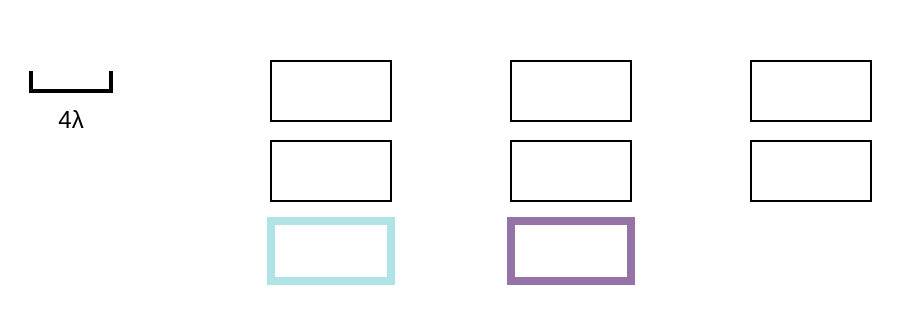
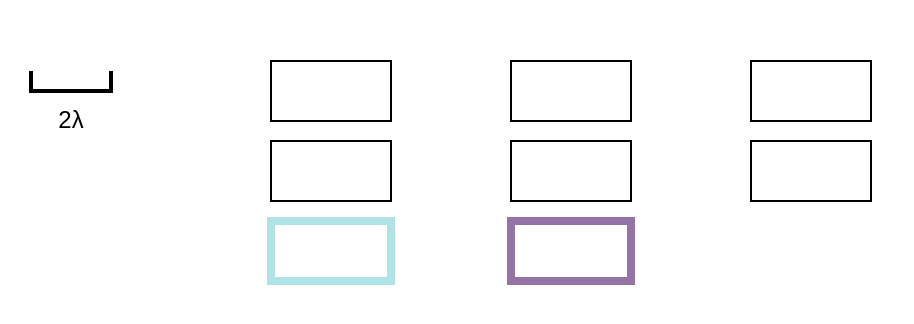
(72, 121) -> (72, 121)
